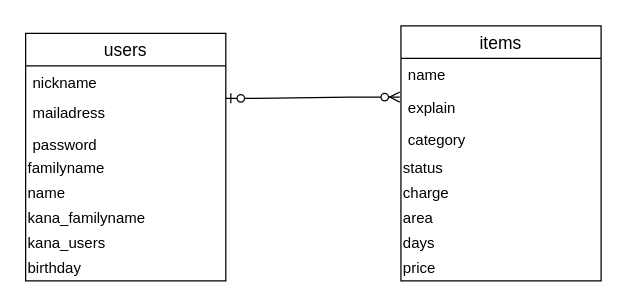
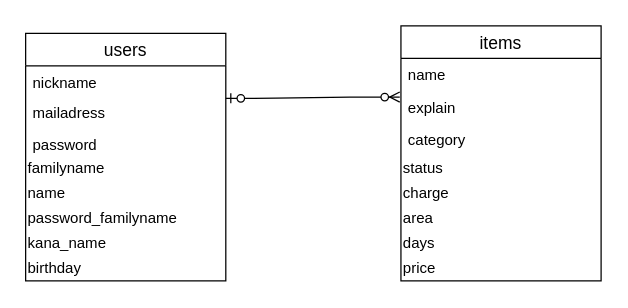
(87, 218) -> (104, 218)
(70, 243) -> (66, 243)
